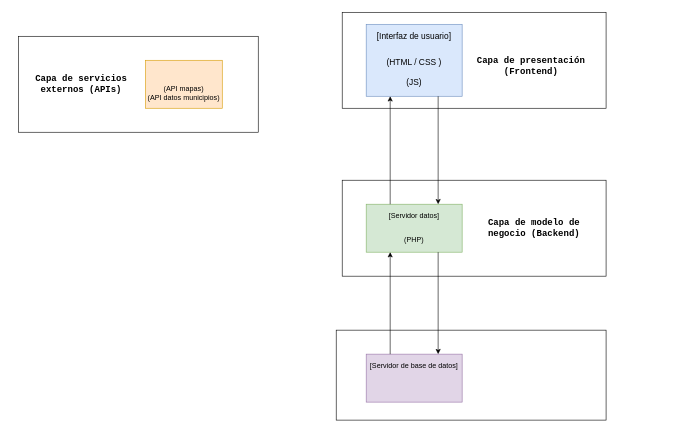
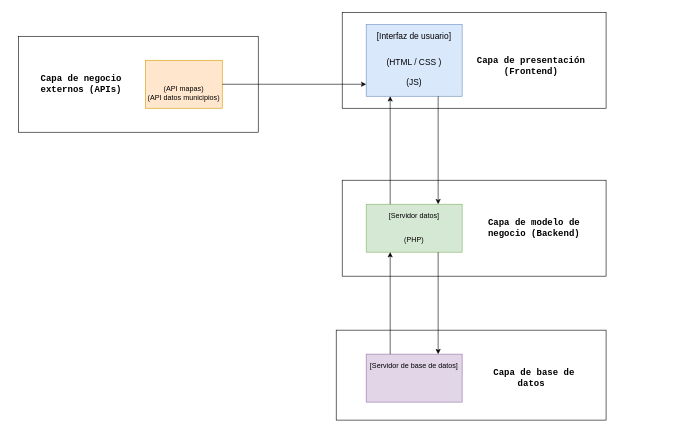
(81, 84) -> (81, 84)
none -> (360, 84)
none -> (534, 378)
